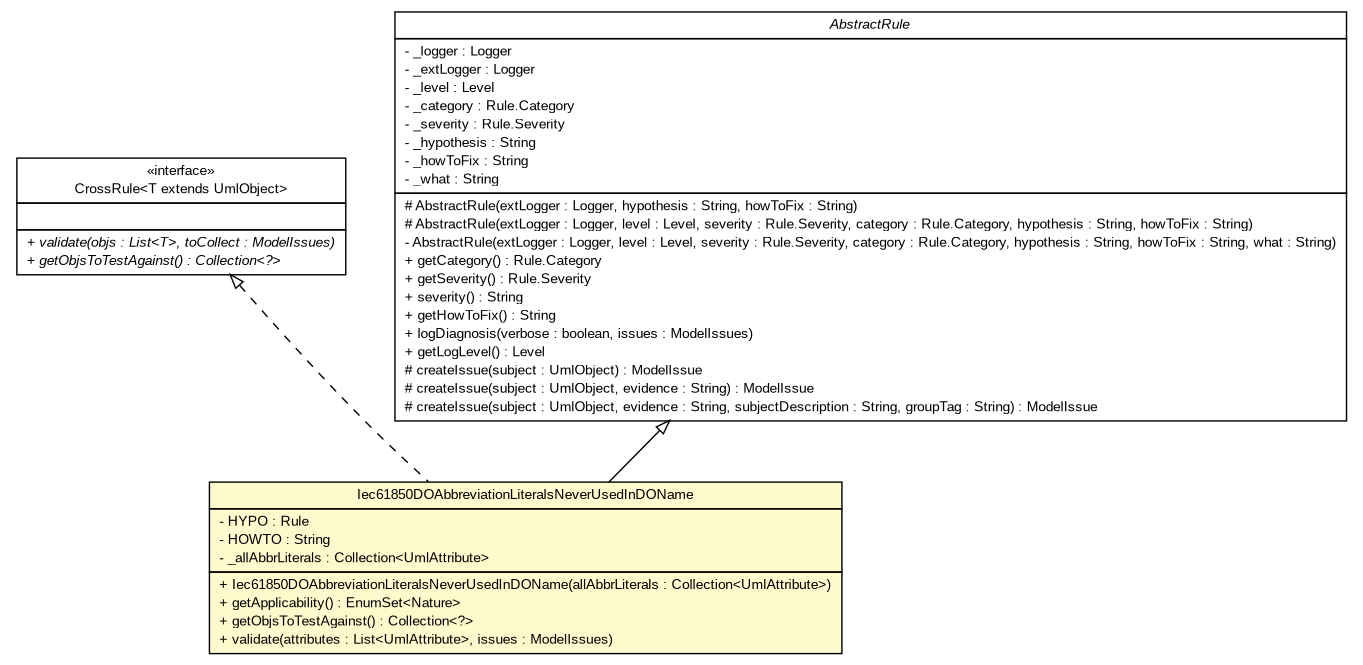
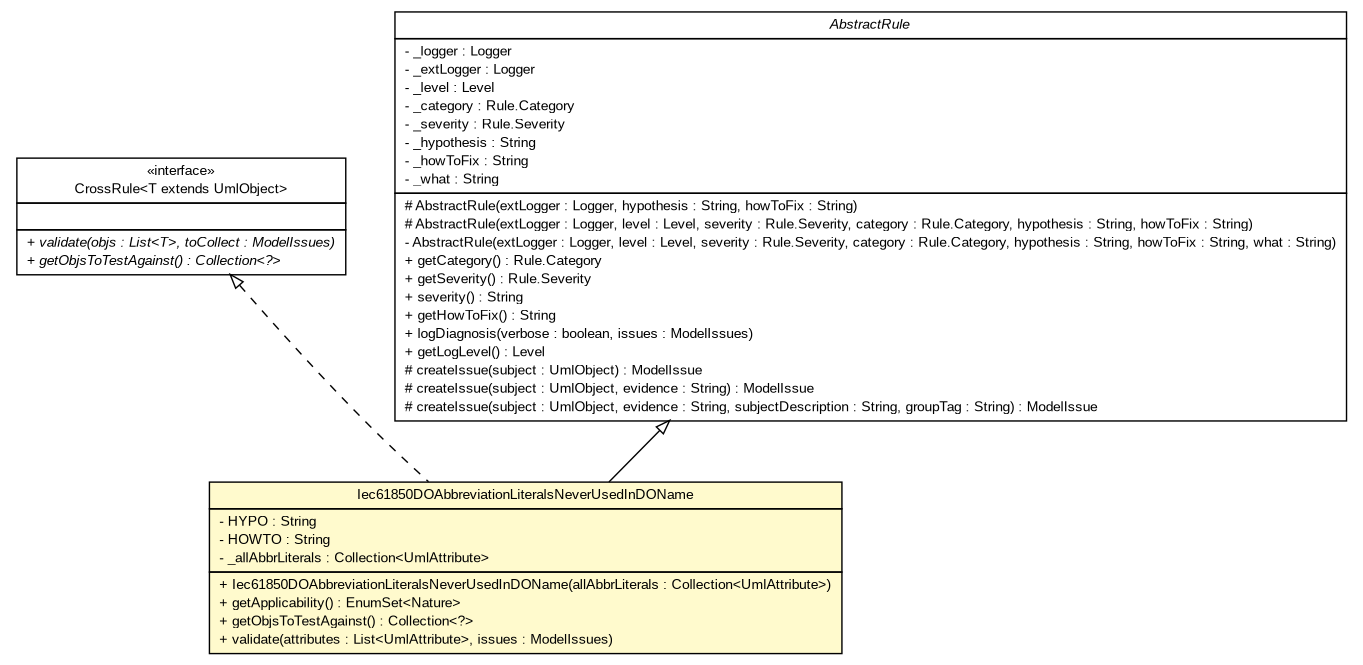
(264, 521) -> (268, 521)
